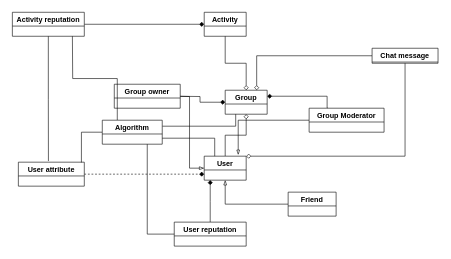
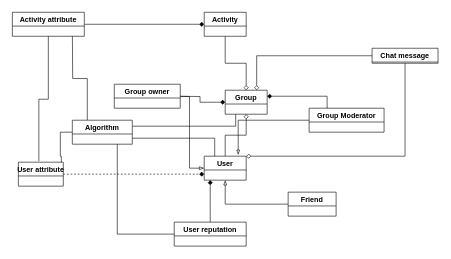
(48, 20) -> (48, 20)
(132, 132) -> (102, 132)
(51, 174) -> (41, 174)
